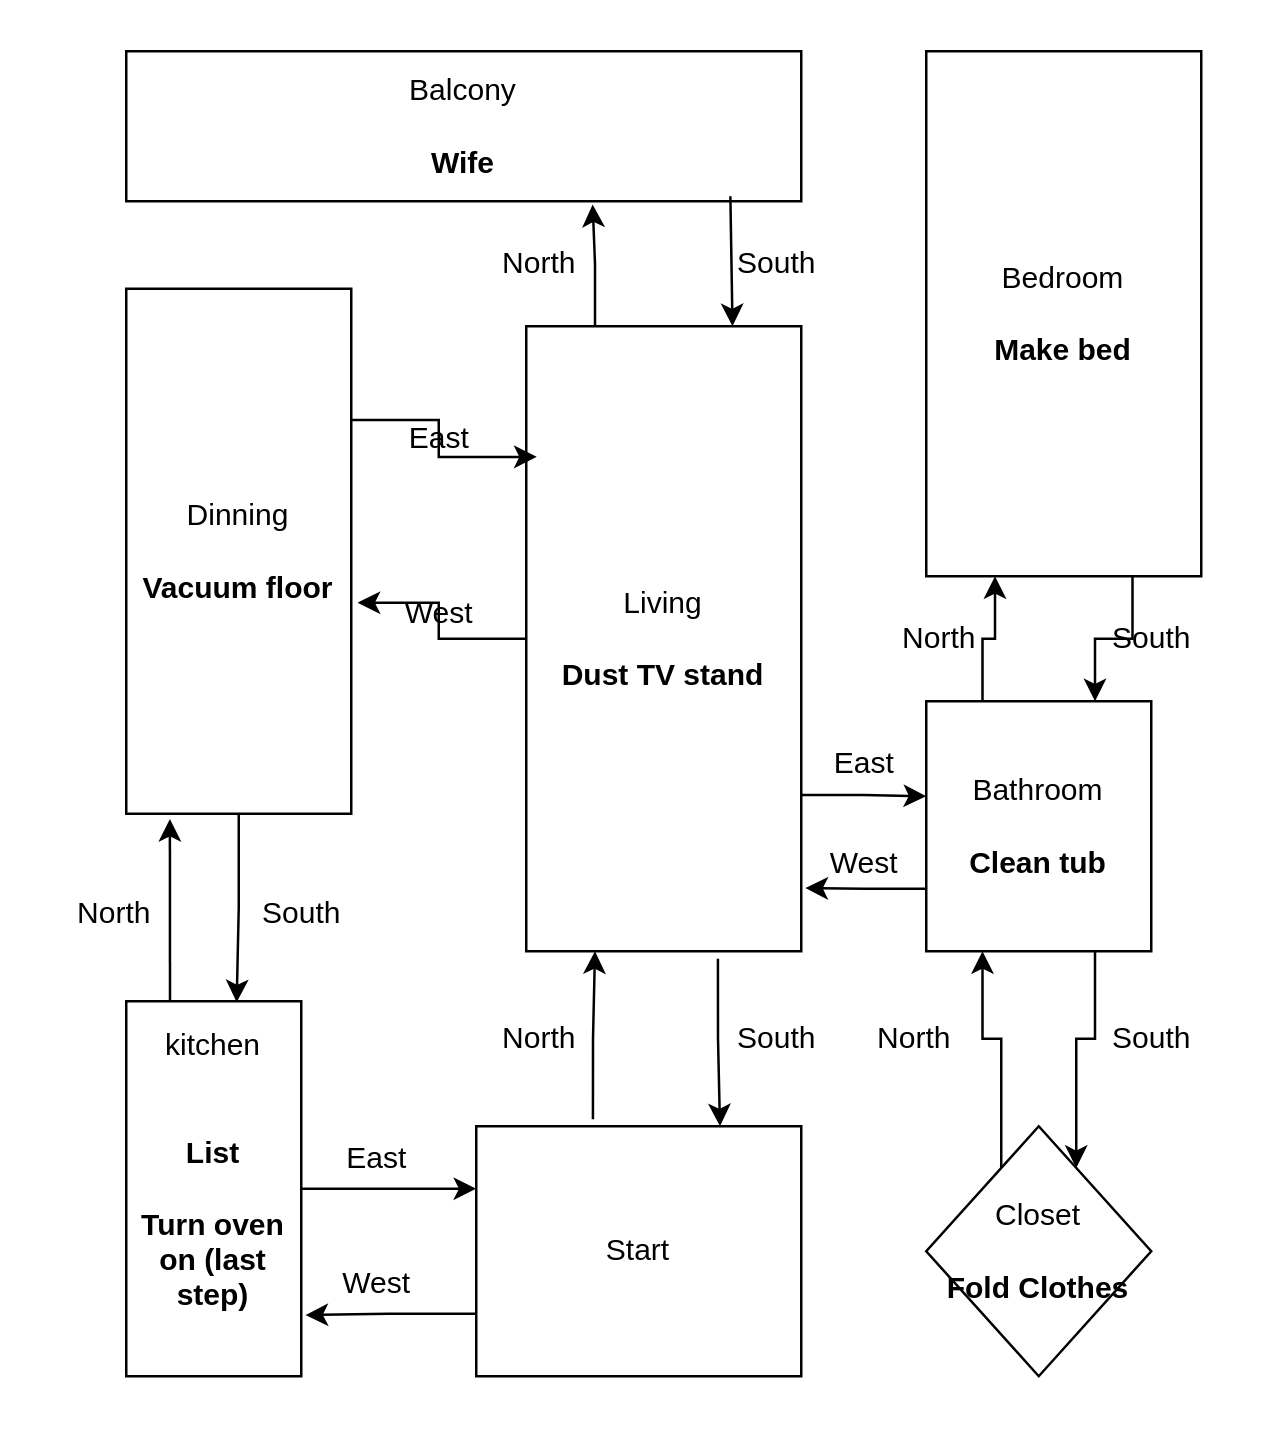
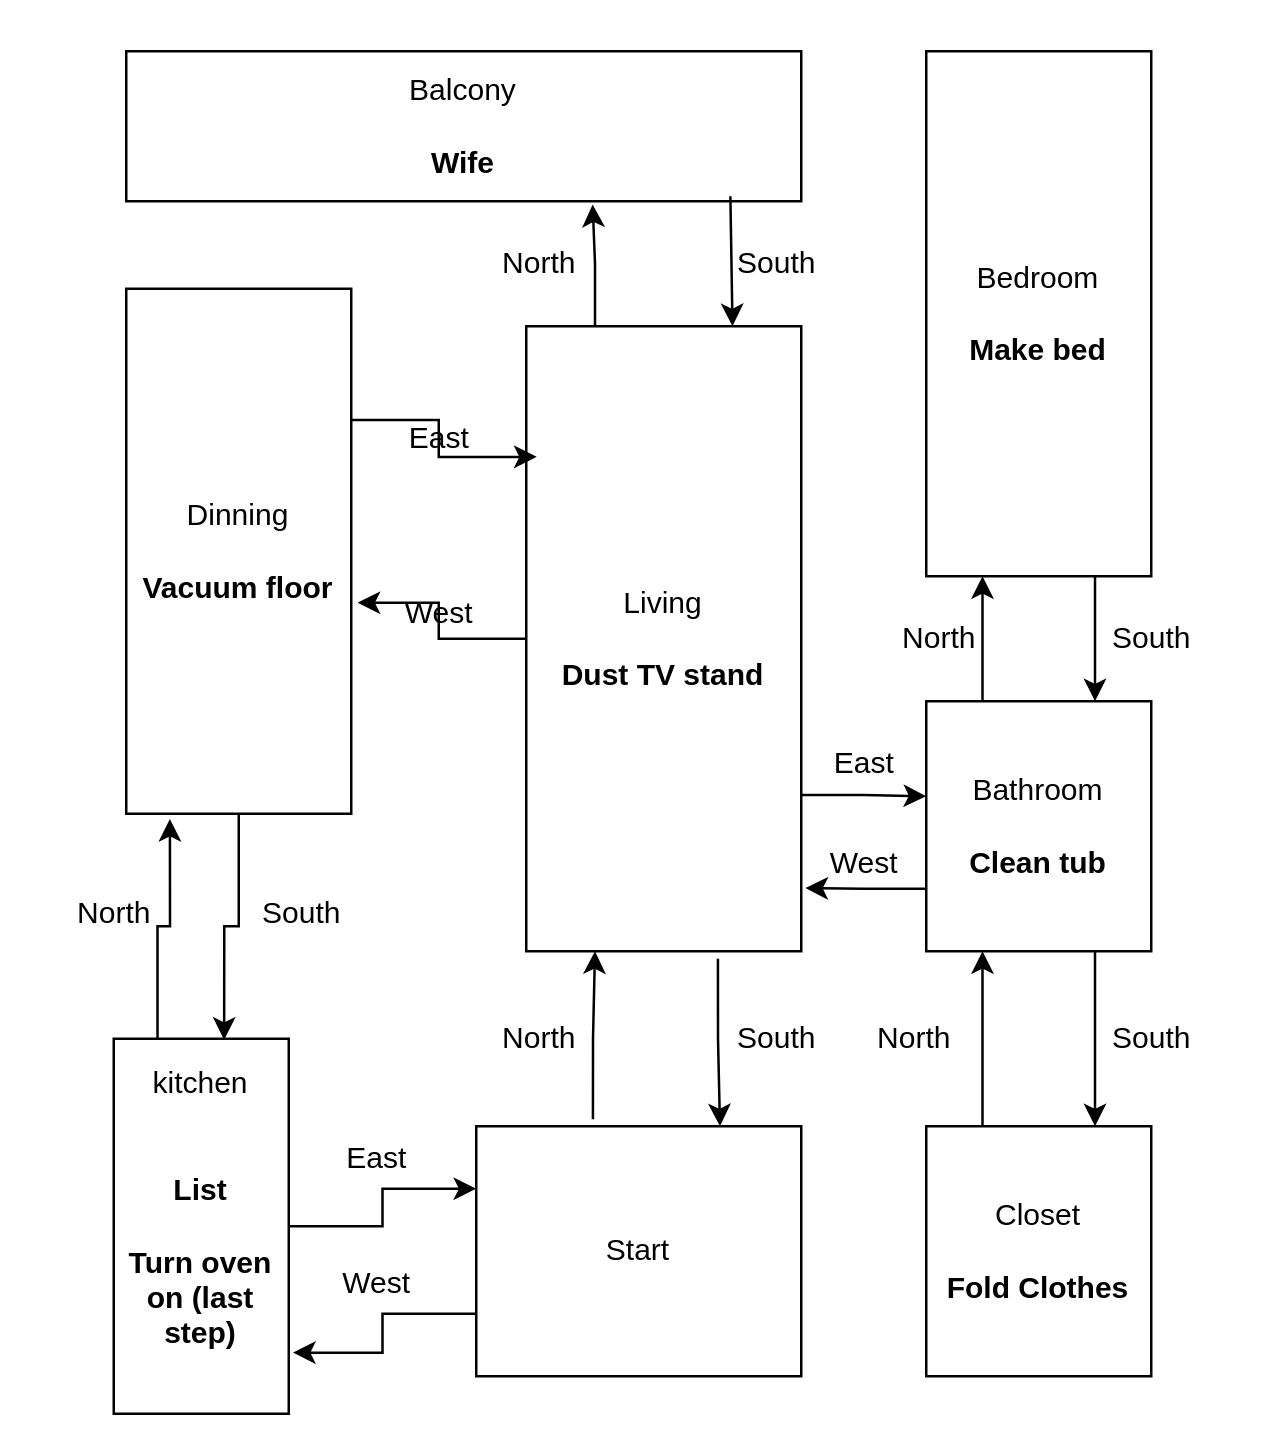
(1064, 314) -> (1039, 314)
(214, 1189) -> (201, 1226)
(1039, 1251) -> (1039, 1251)
